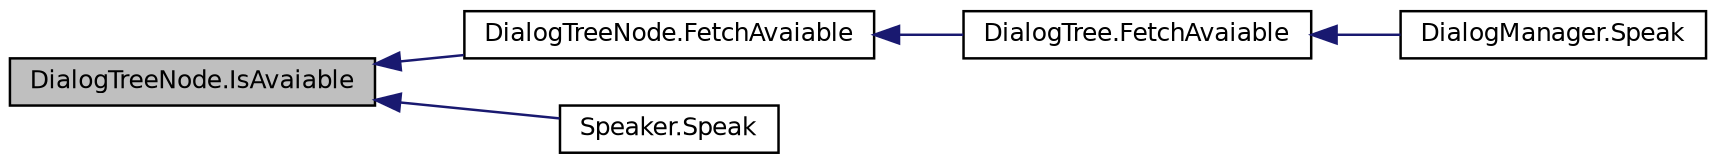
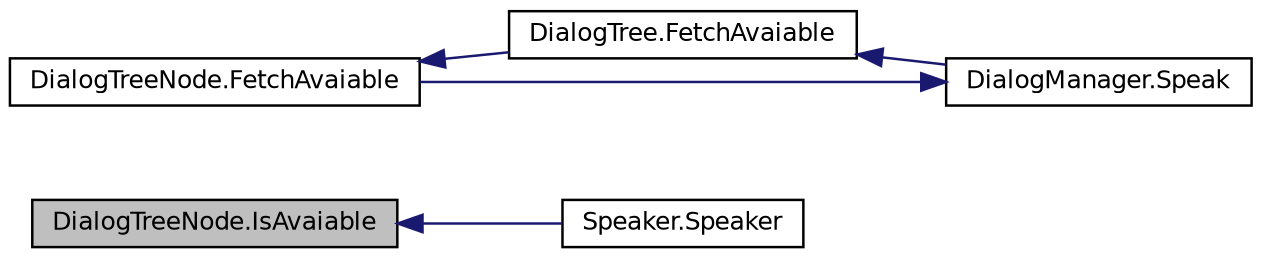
(432, 58) -> (670, 82)
(669, 129) -> (683, 224)
